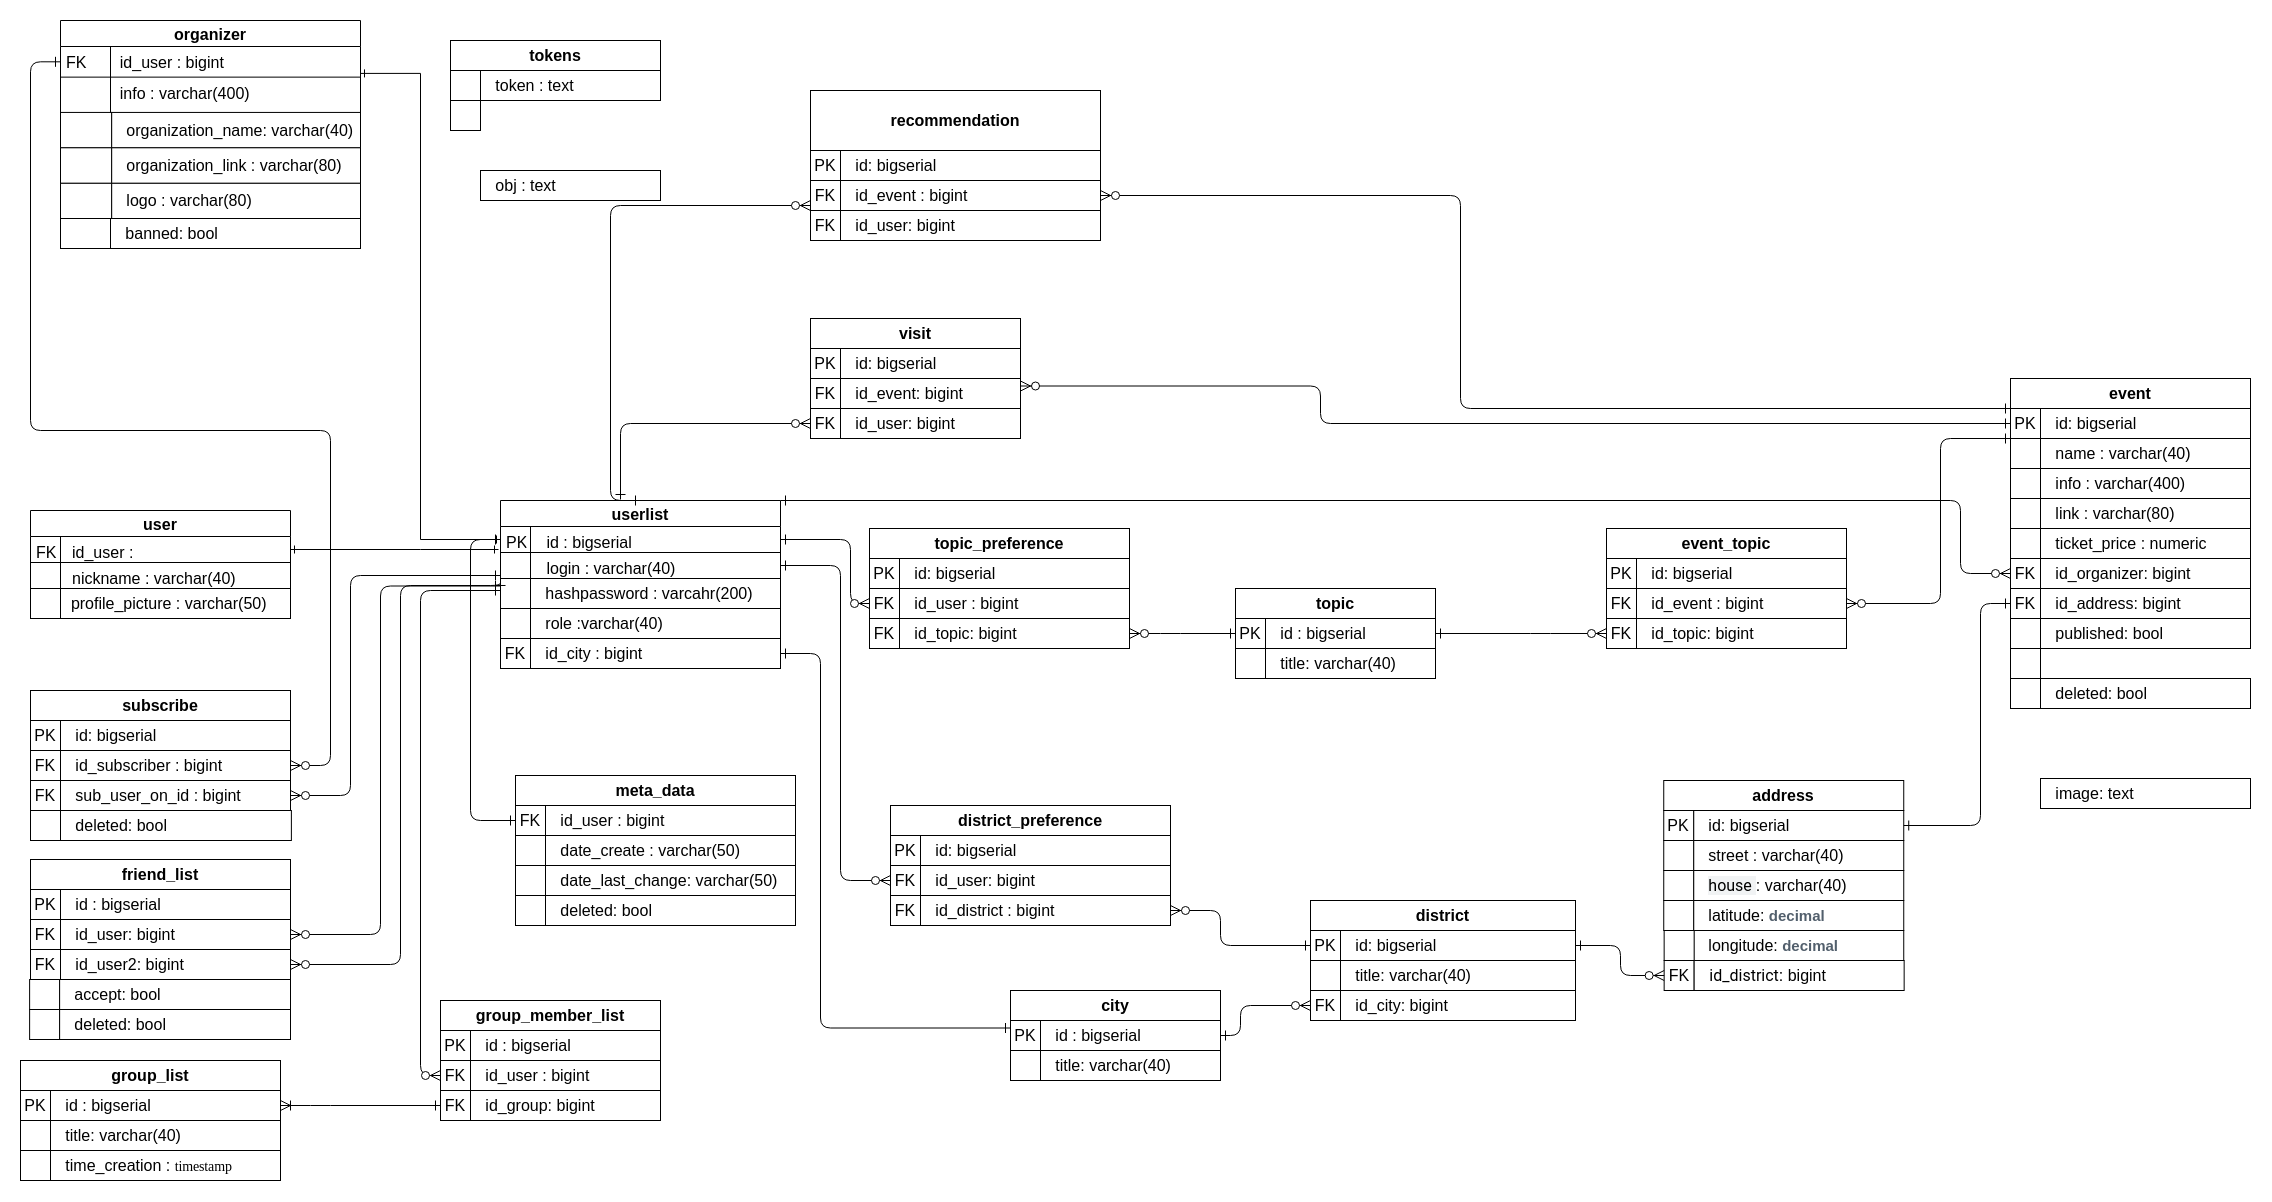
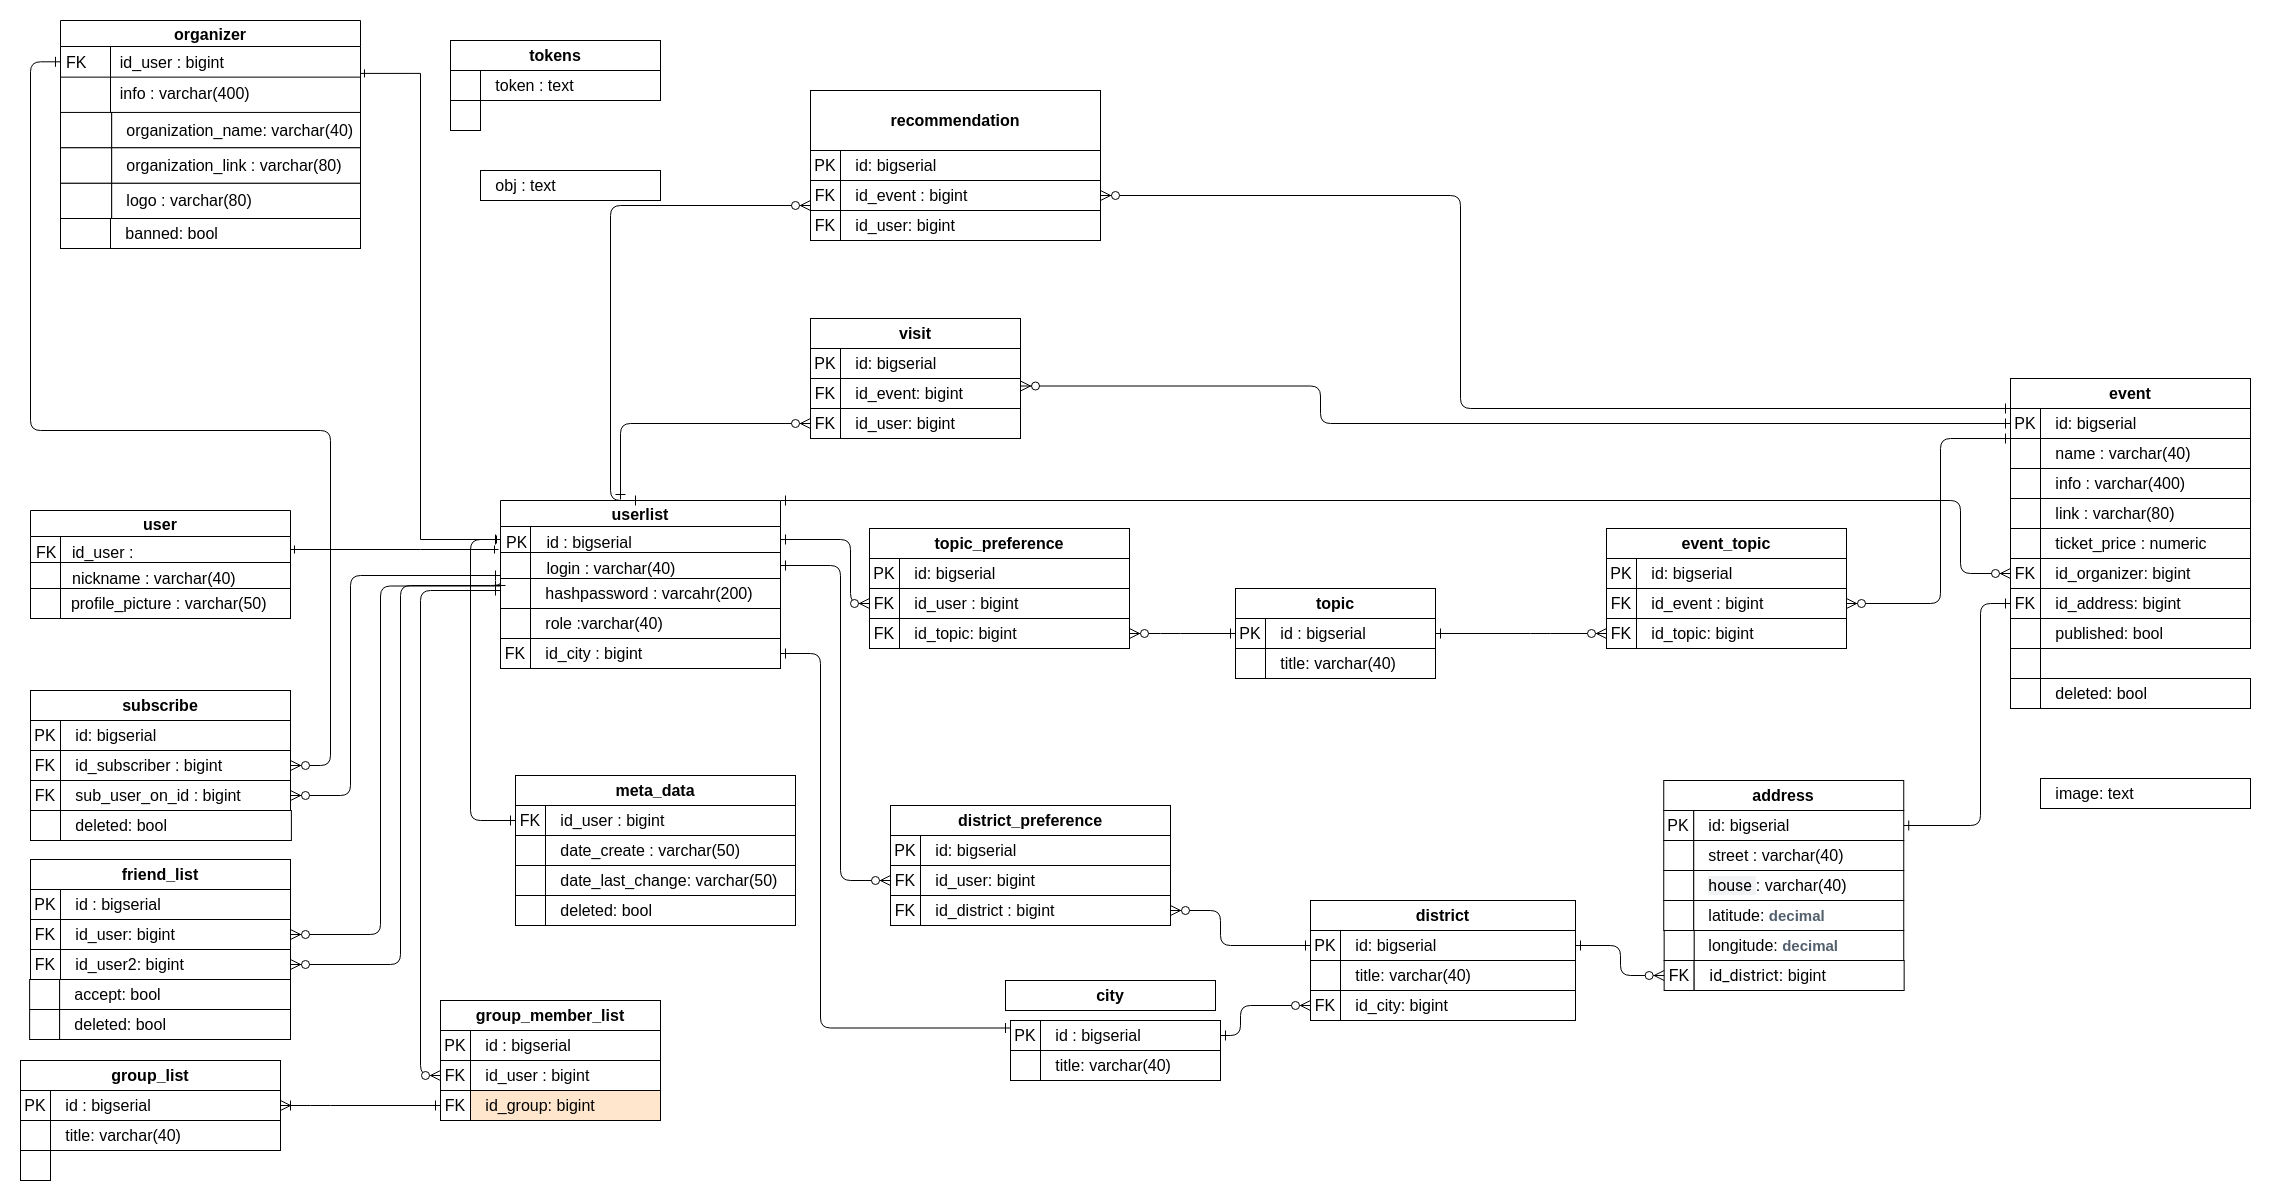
(1116, 1006) -> (1111, 996)
(566, 1106) -> (566, 1106)
(166, 1166) -> none
